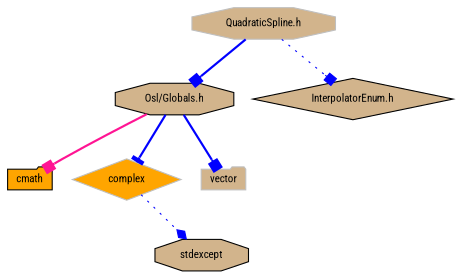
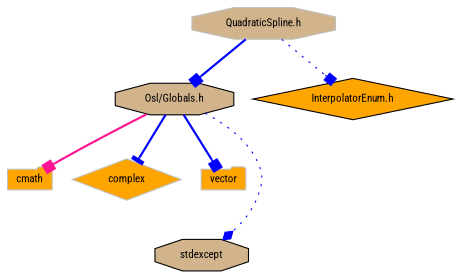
(353, 99) -> (353, 99)
(30, 180) -> (30, 180)
(223, 180) -> (223, 180)
(159, 212) -> (259, 165)
